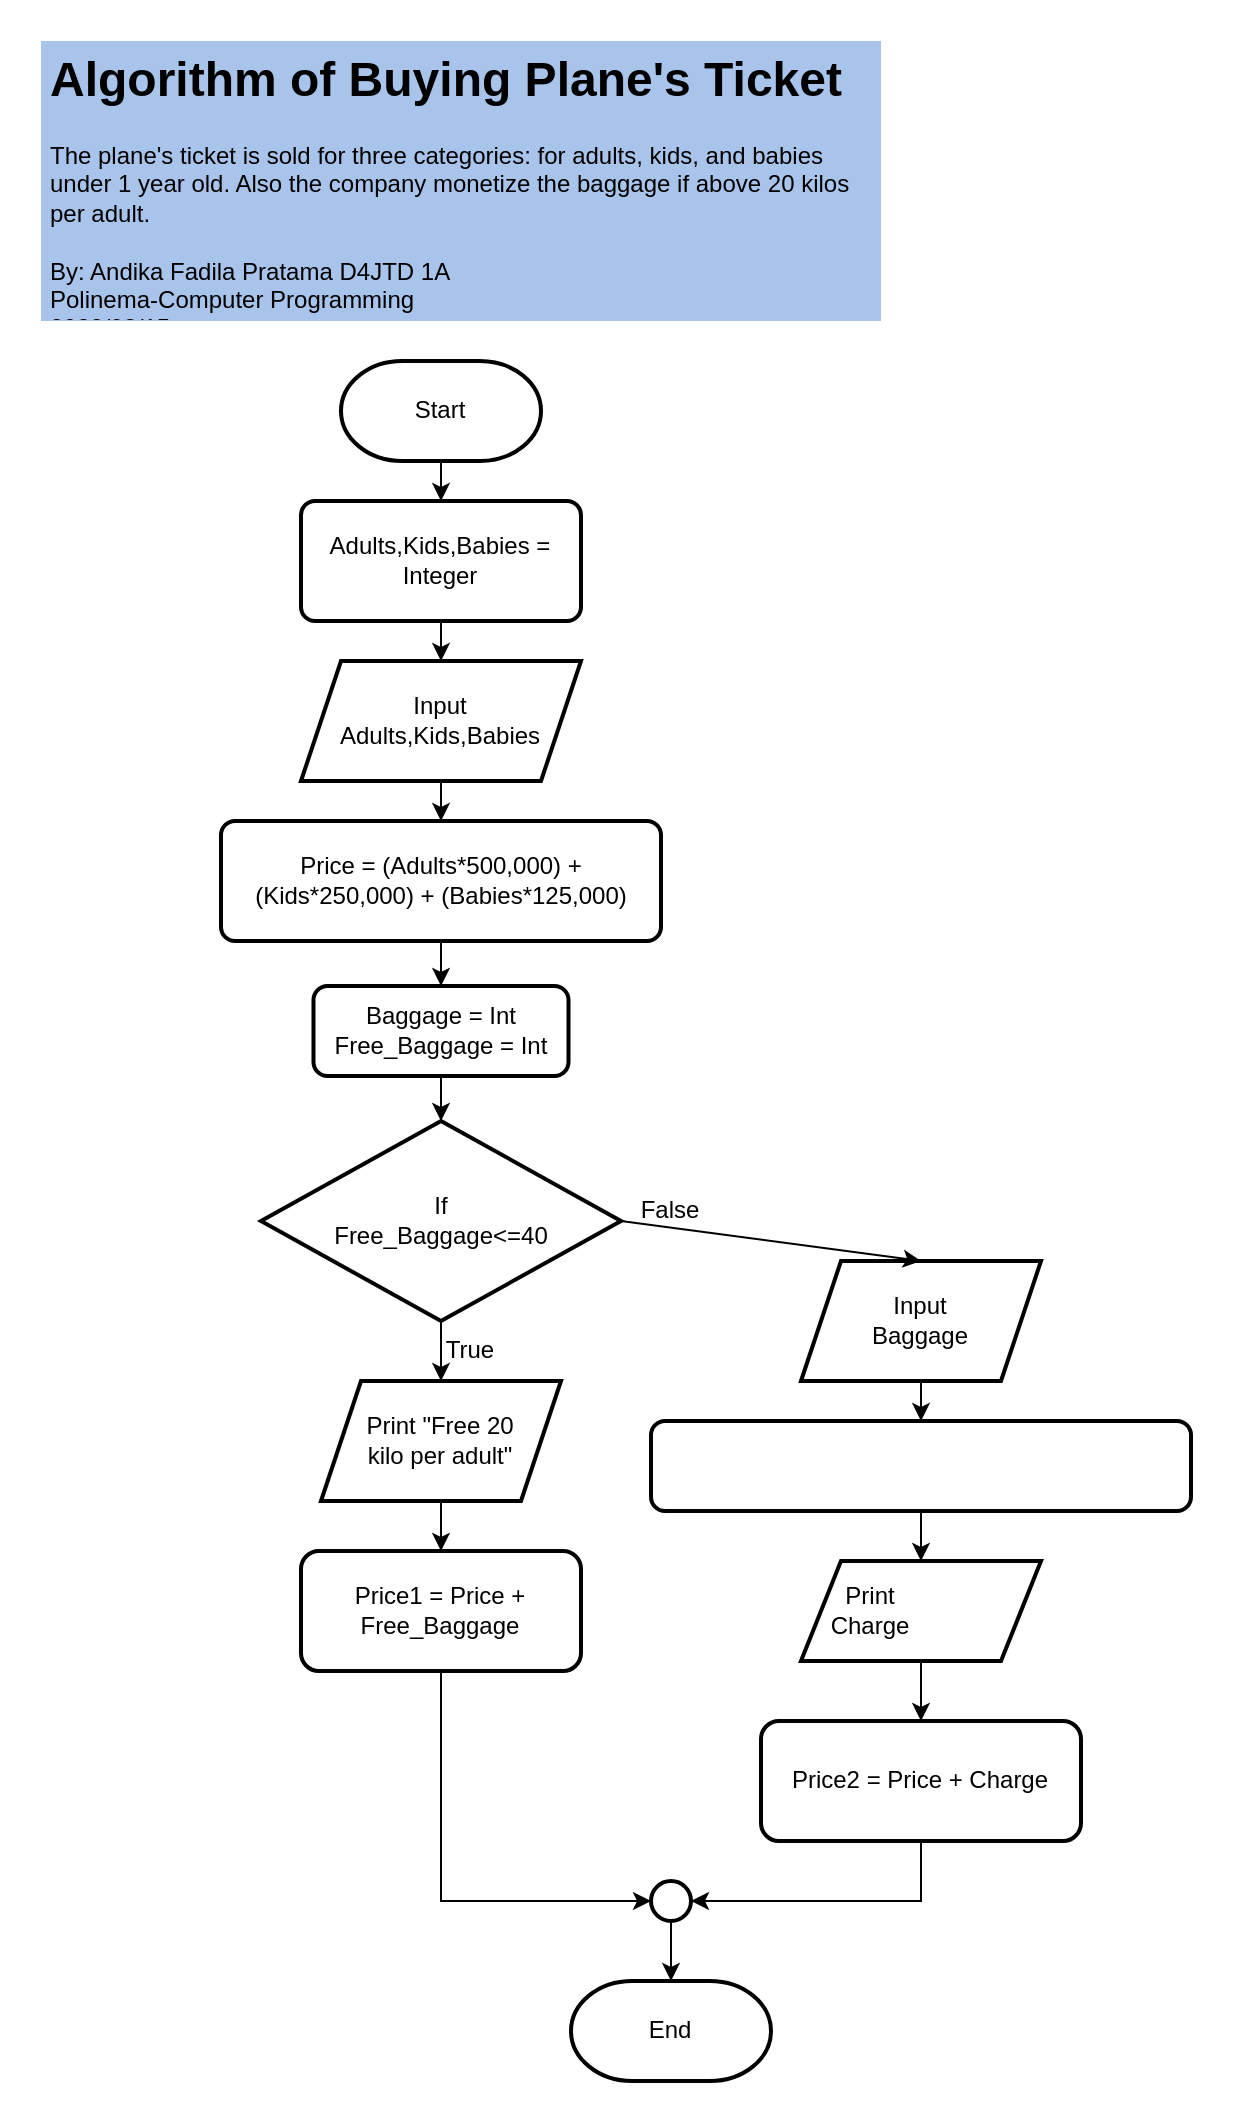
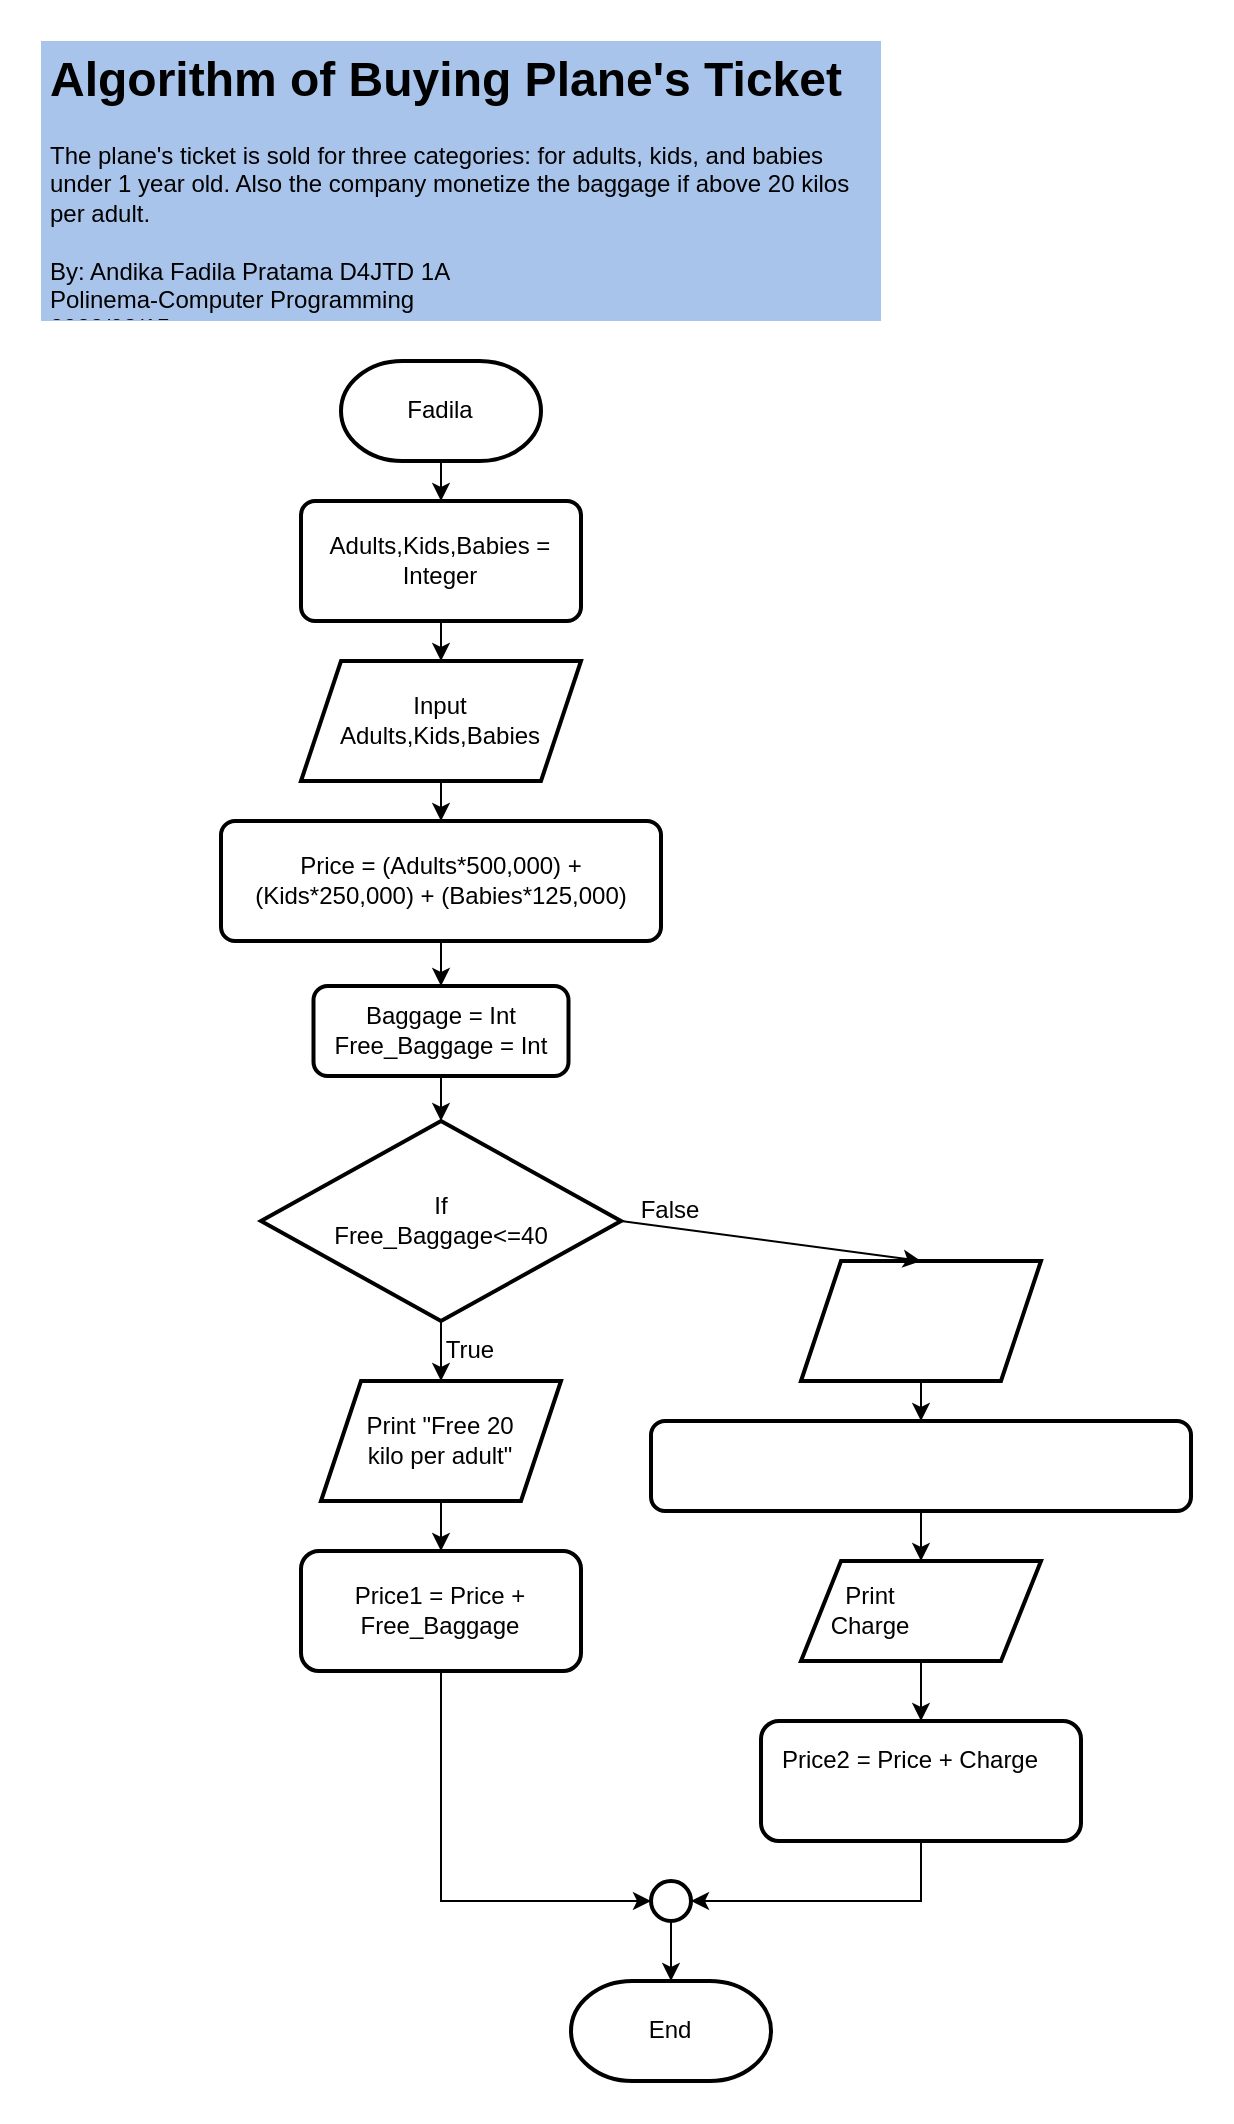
(441, 411) -> (441, 411)
(921, 1321) -> none
(921, 1781) -> (911, 1761)
